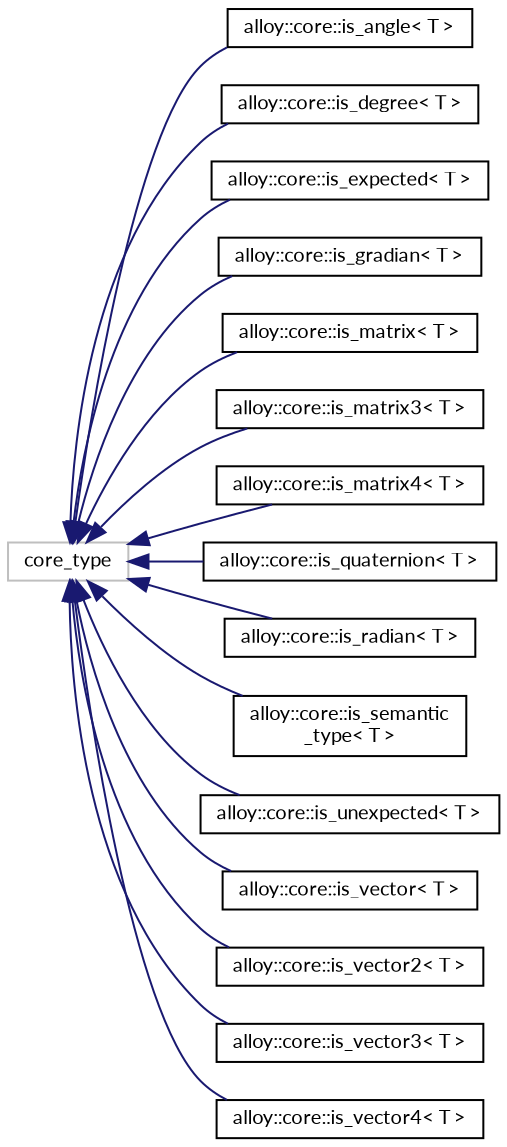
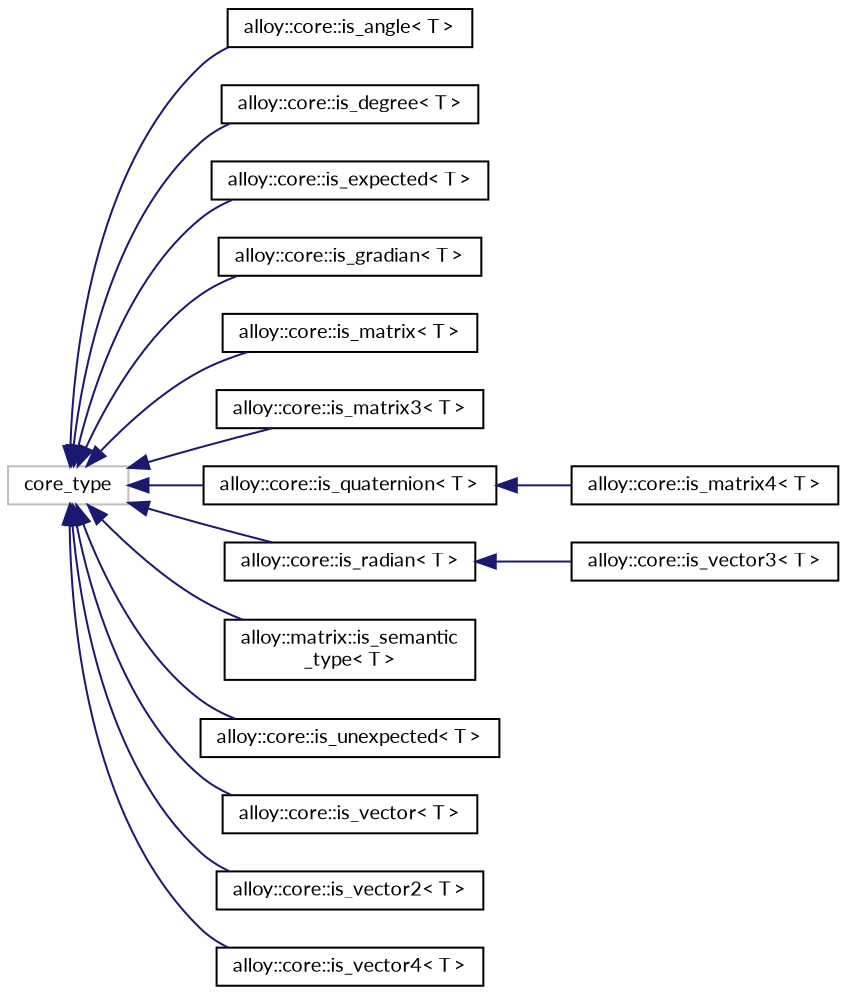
(210, 521) -> (544, 485)
(350, 726) -> (350, 650)
(91, 787) -> (534, 562)
